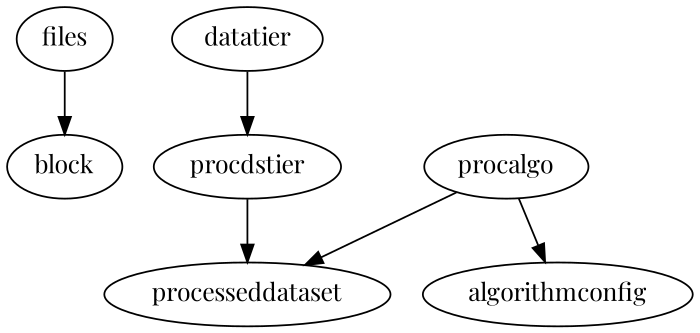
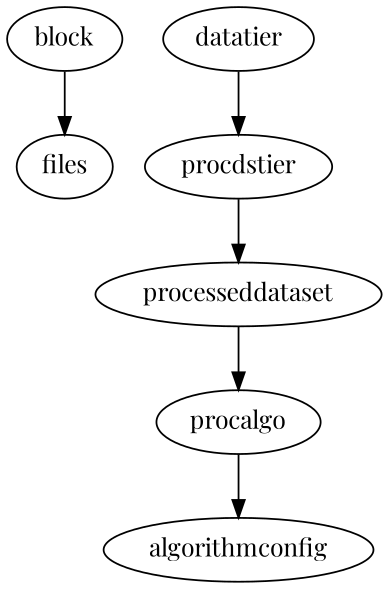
(65, 94) -> (65, 94)
(389, 225) -> (239, 350)
